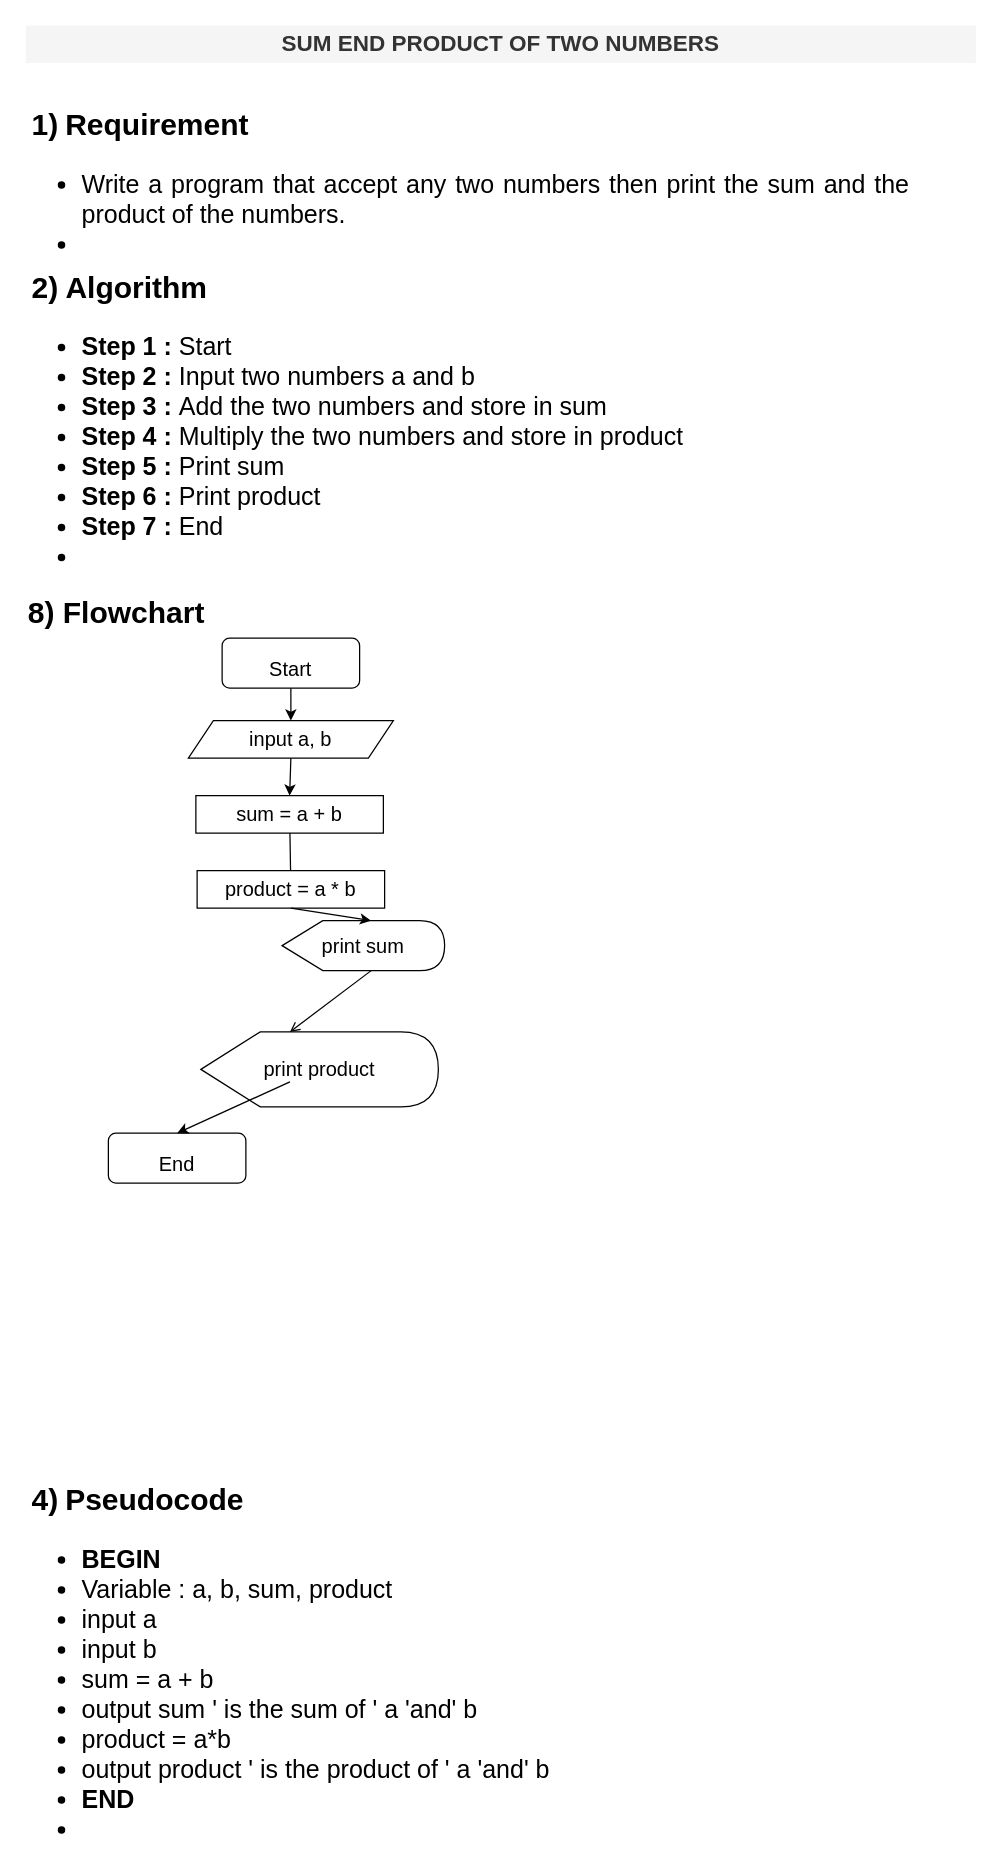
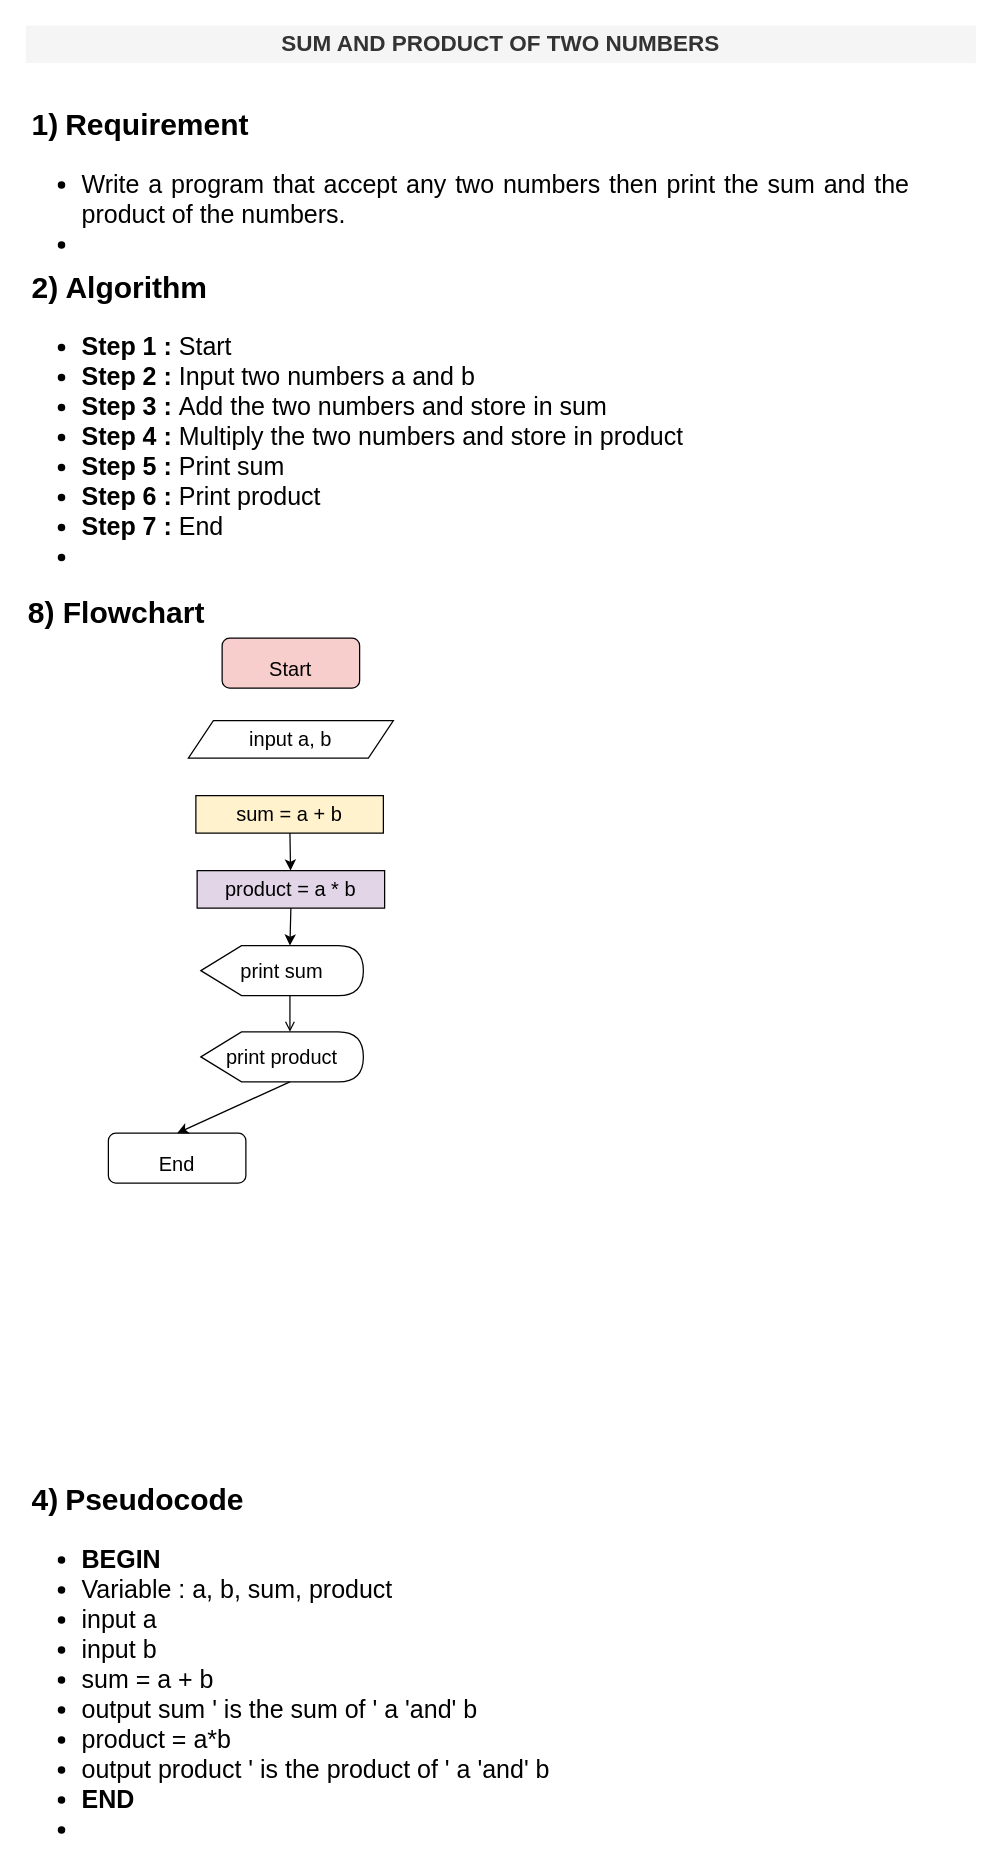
(501, 44) -> (501, 44)
(291, 663) -> (291, 663)
(291, 700) -> none
(290, 772) -> none
(289, 814) -> (289, 814)
(290, 864) -> (290, 861)
(291, 889) -> (291, 889)
(363, 946) -> (282, 971)
(319, 1069) -> (282, 1057)
